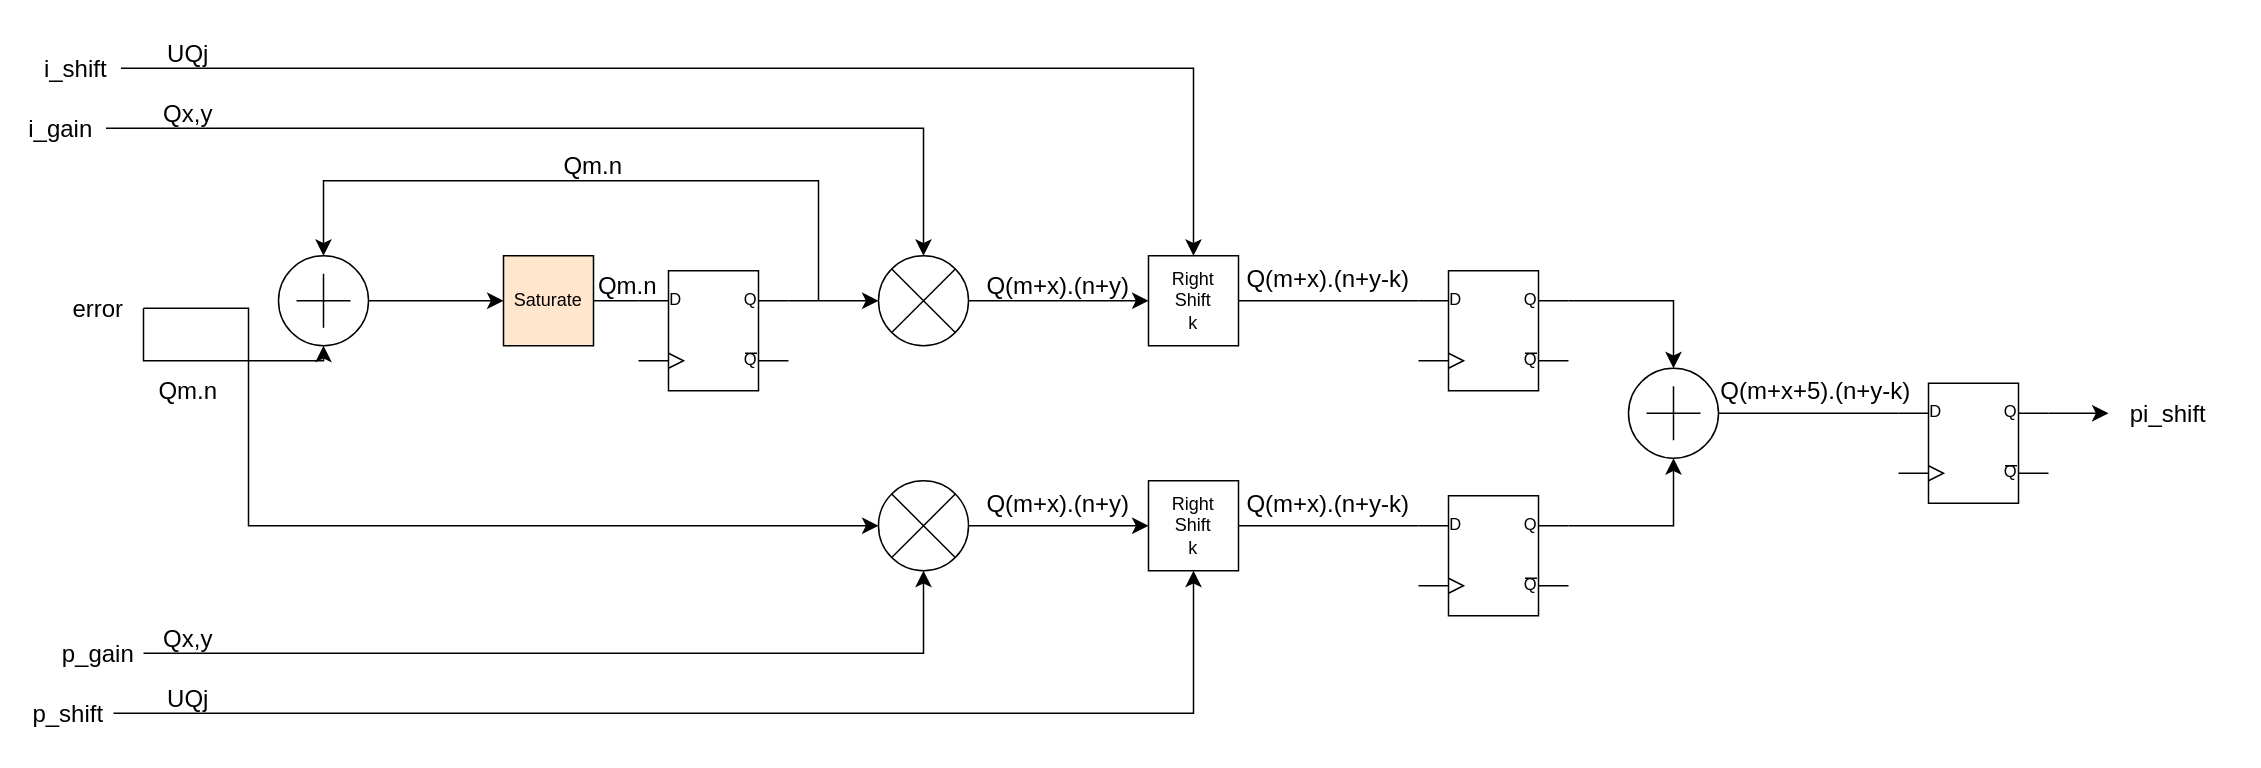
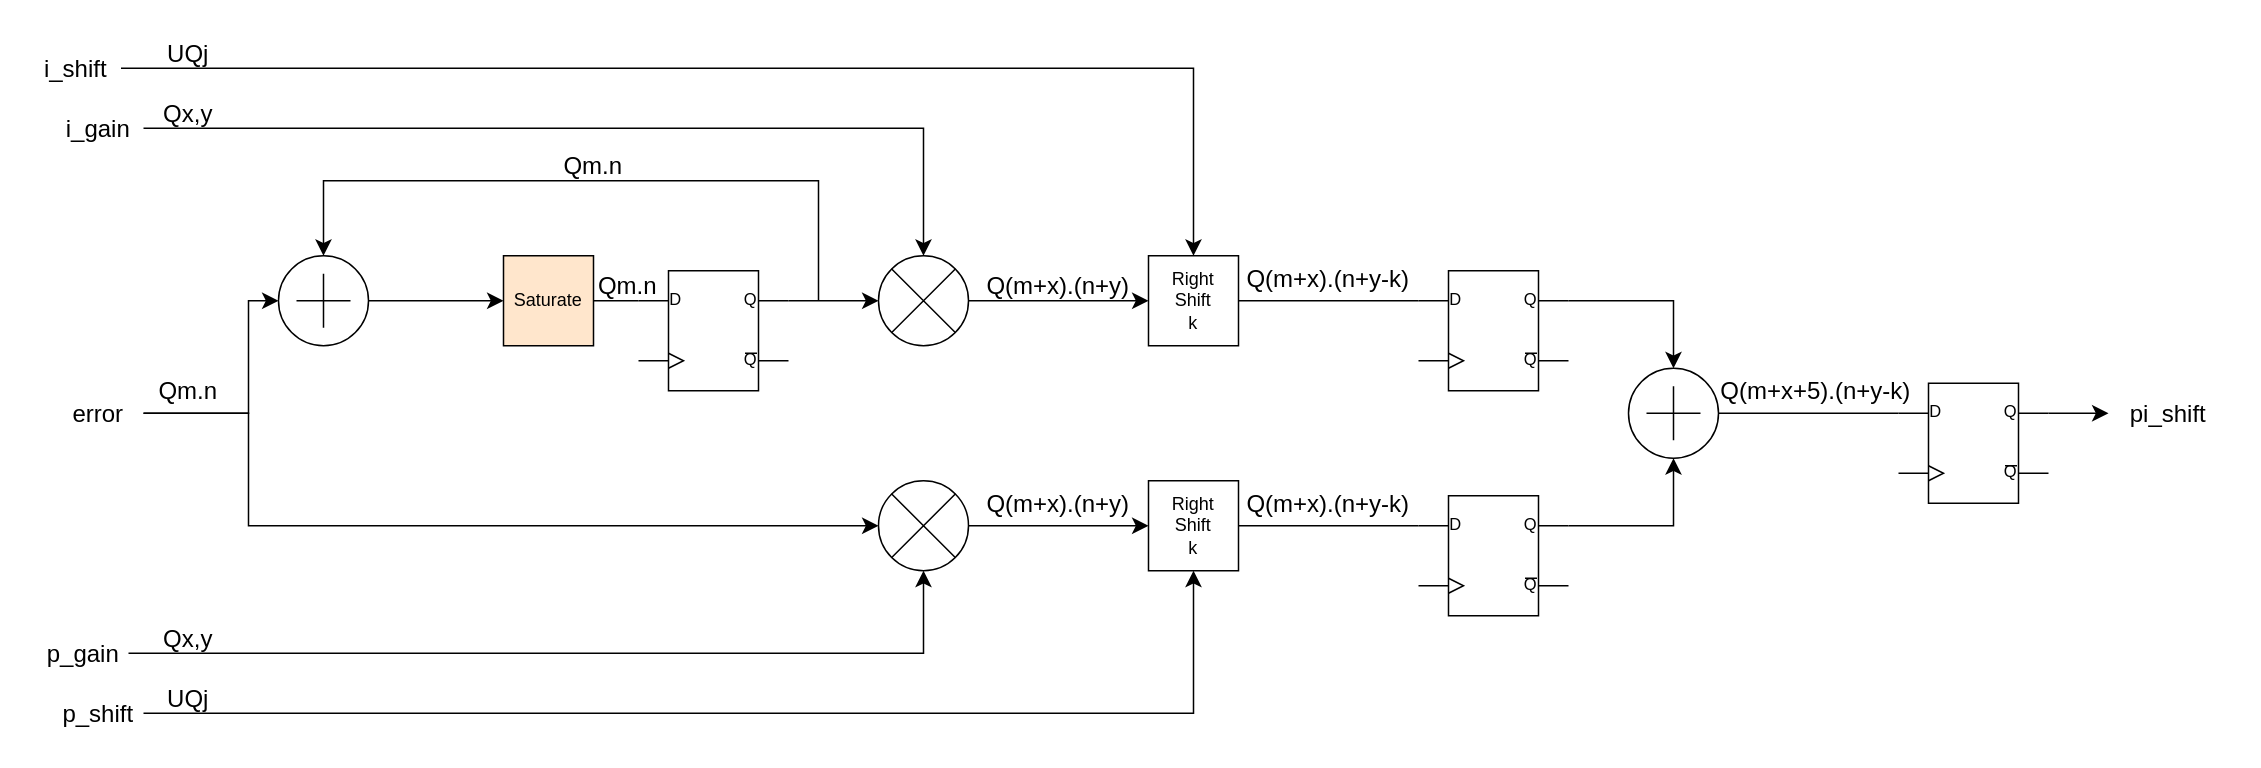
(61, 128) -> (98, 128)
(98, 308) -> (98, 413)
(98, 653) -> (83, 653)
(68, 713) -> (98, 713)
